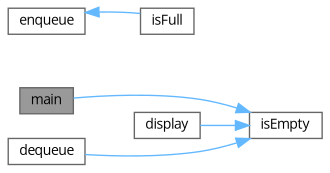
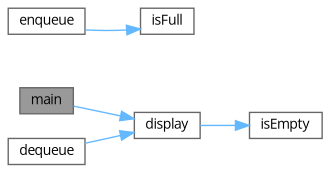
(120, 12) -> (106, 30)
(156, 96) -> (97, 111)
(162, 155) -> (103, 139)
